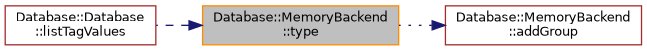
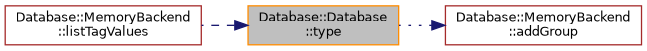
(81, 25) -> (103, 25)
(301, 25) -> (323, 25)
